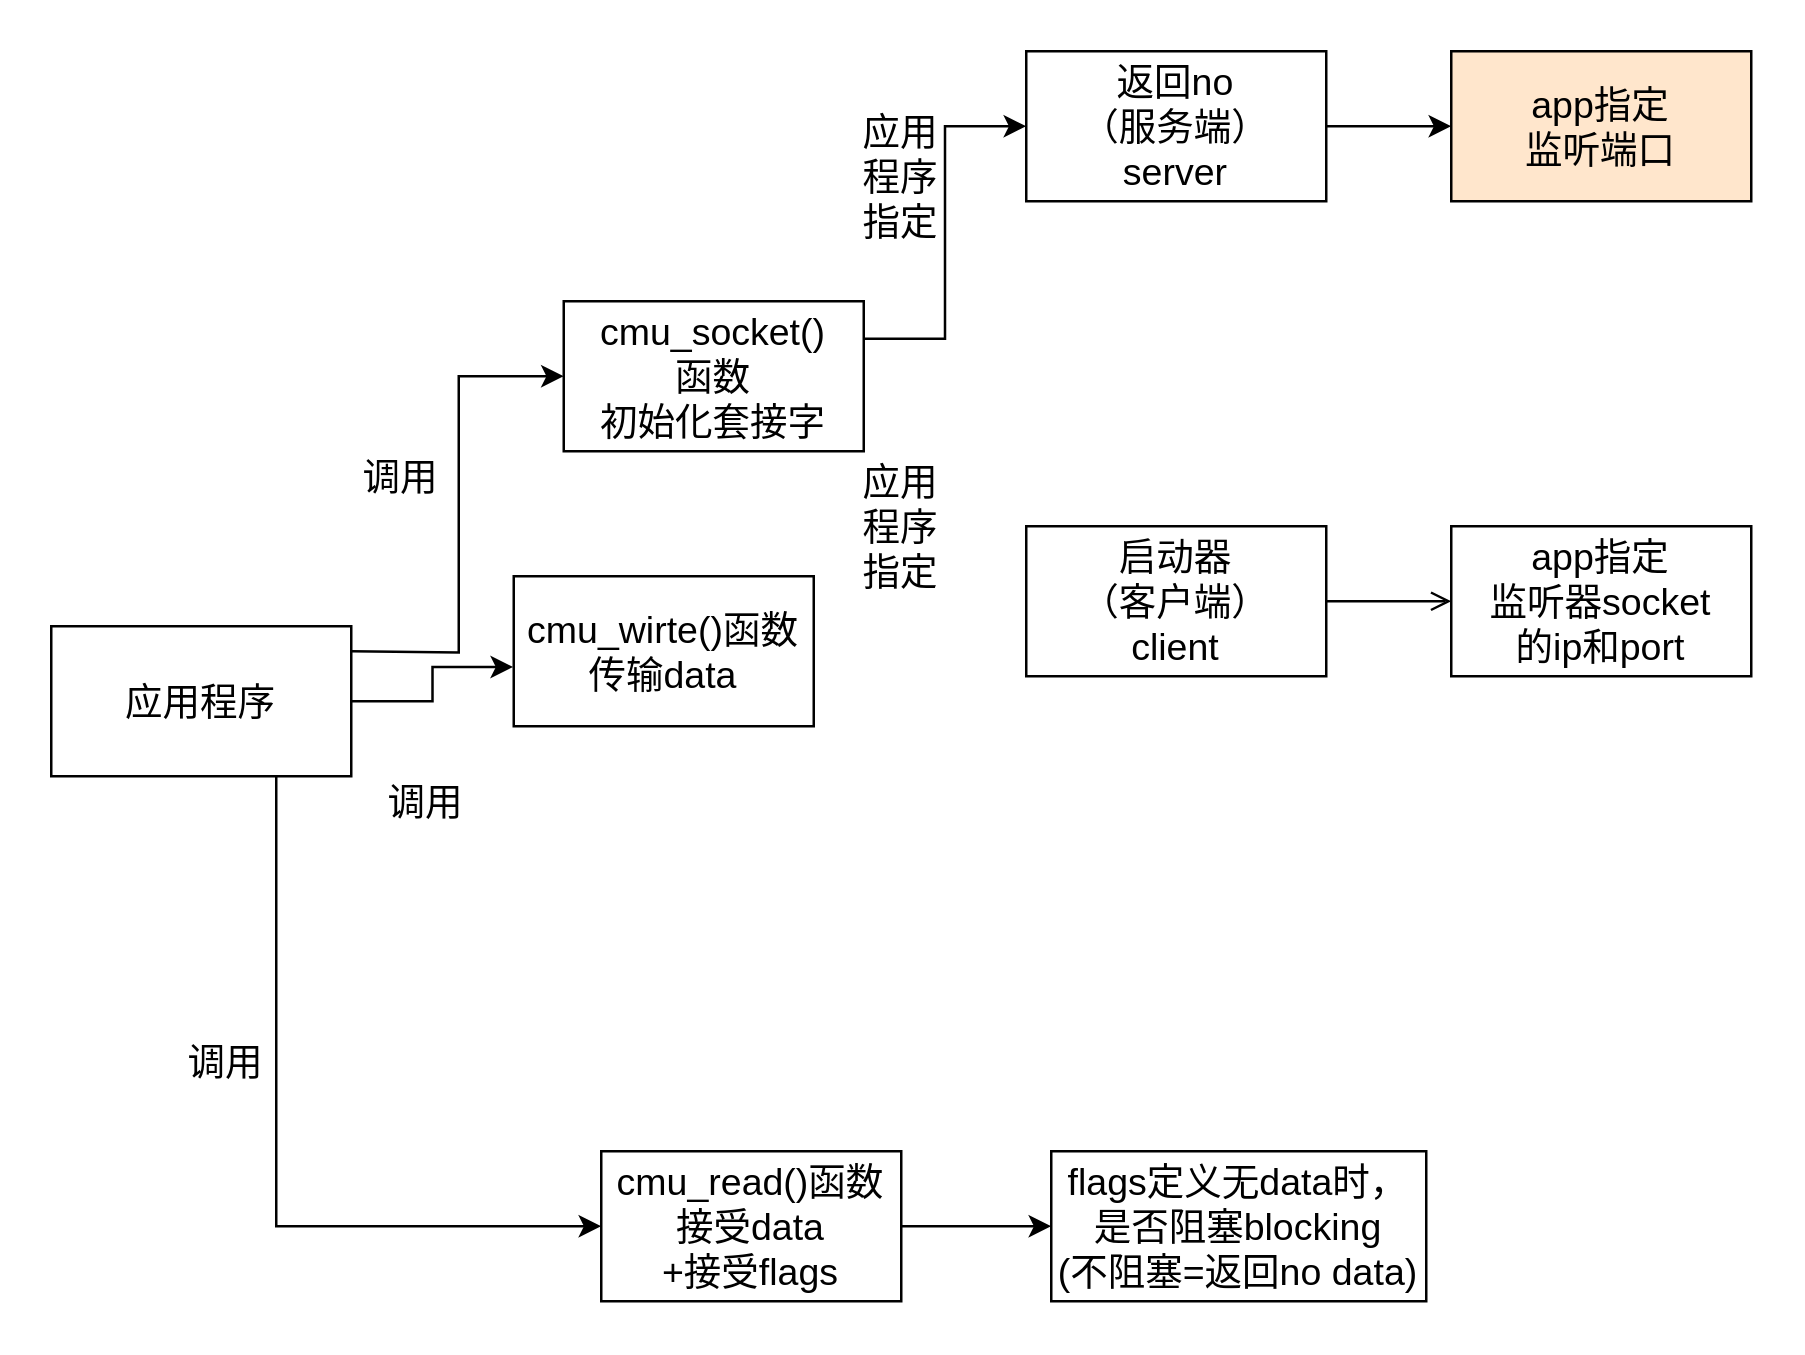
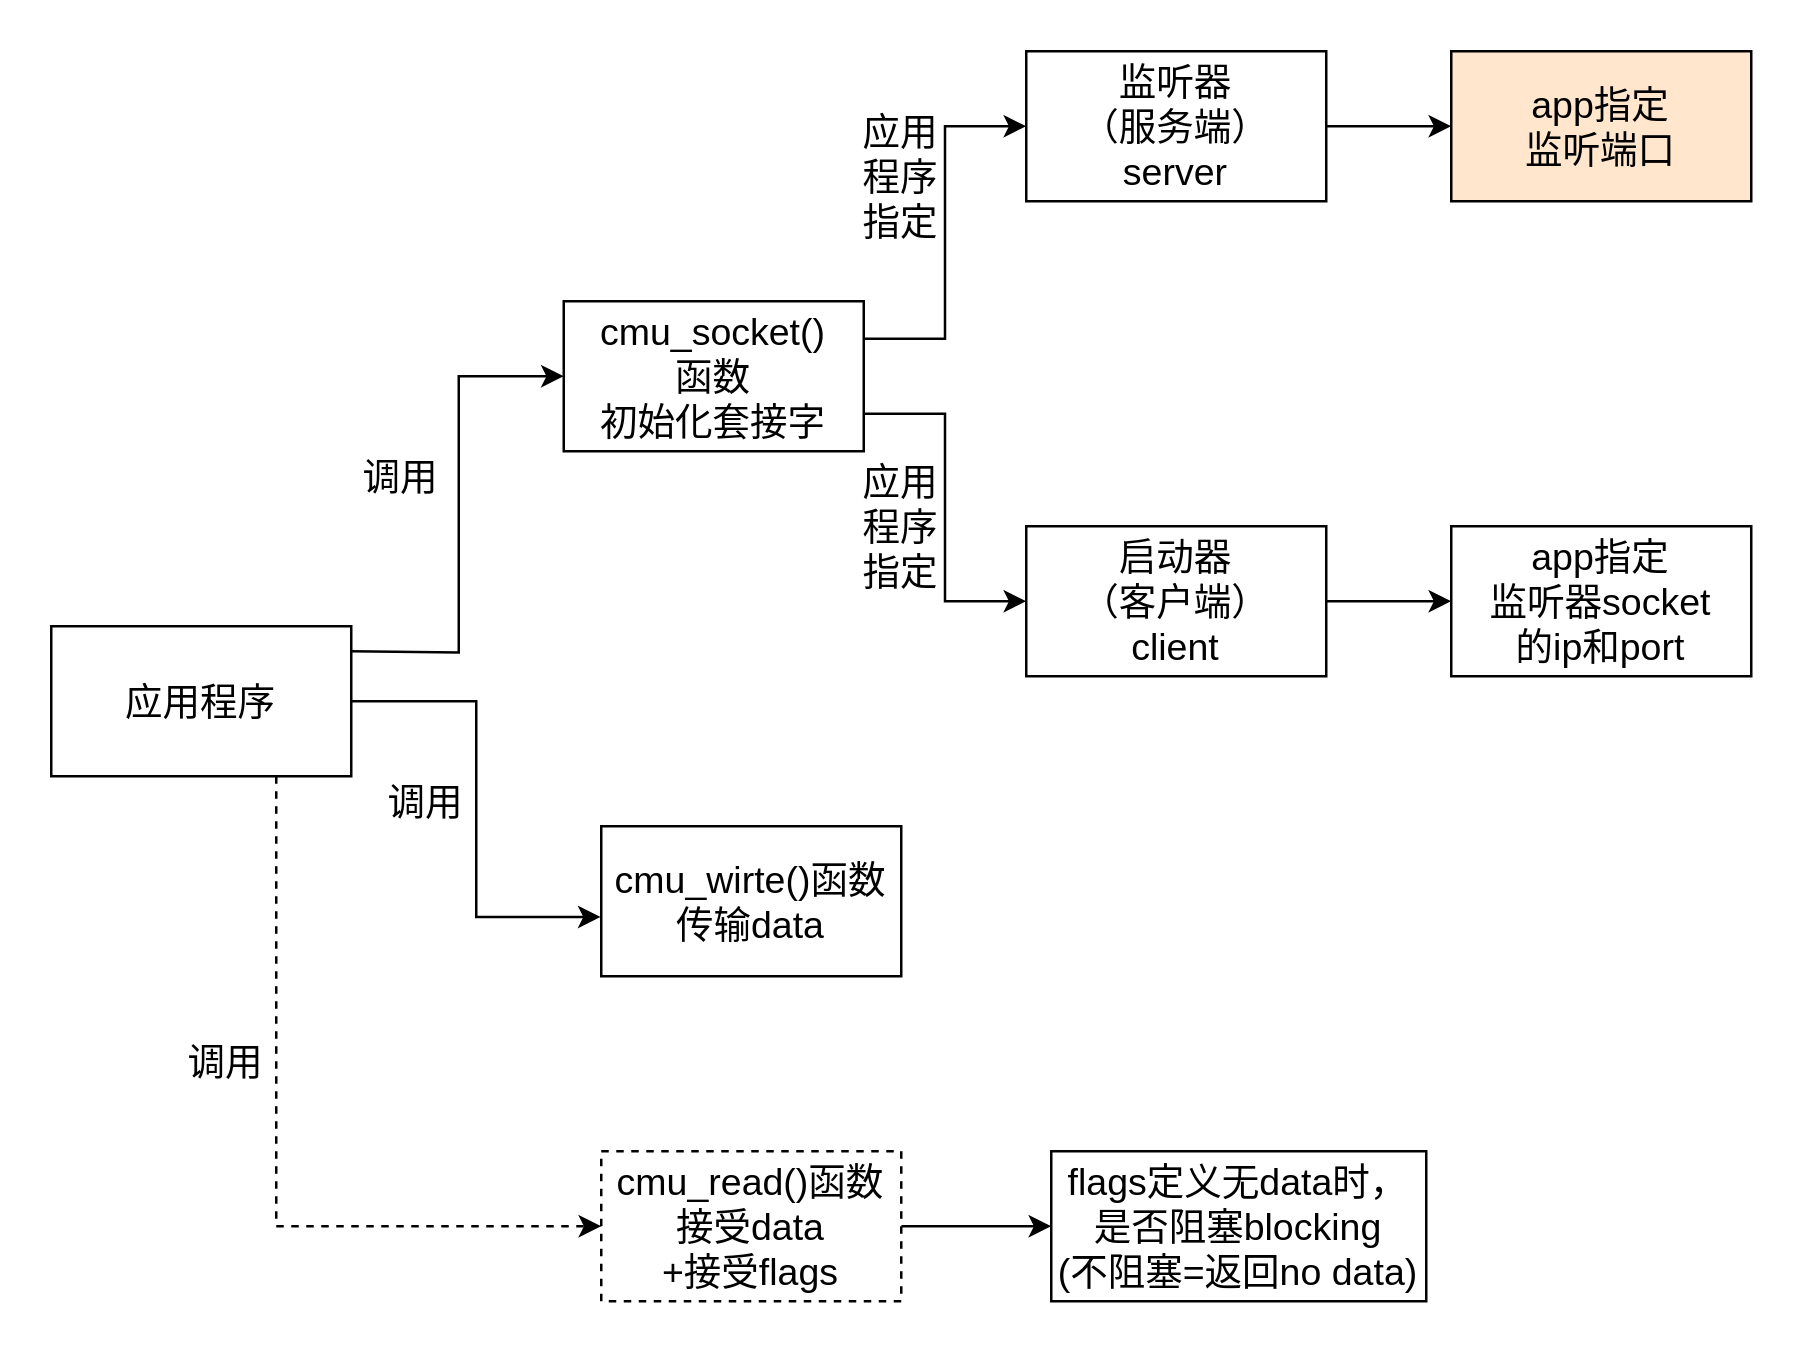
(1176, 126) -> (1176, 126)
none -> (945, 499)
(1437, 601) -> (1433, 601)
(664, 651) -> (751, 901)
(276, 1152) -> (276, 1152)
(751, 1226) -> (751, 1226)
